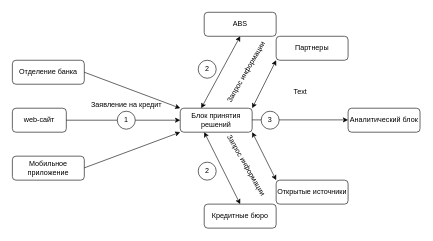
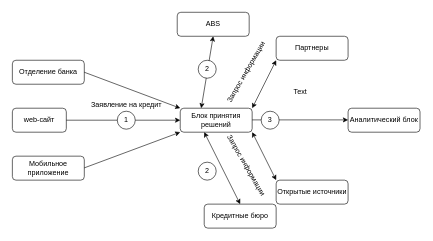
(240, 24) -> (213, 24)
